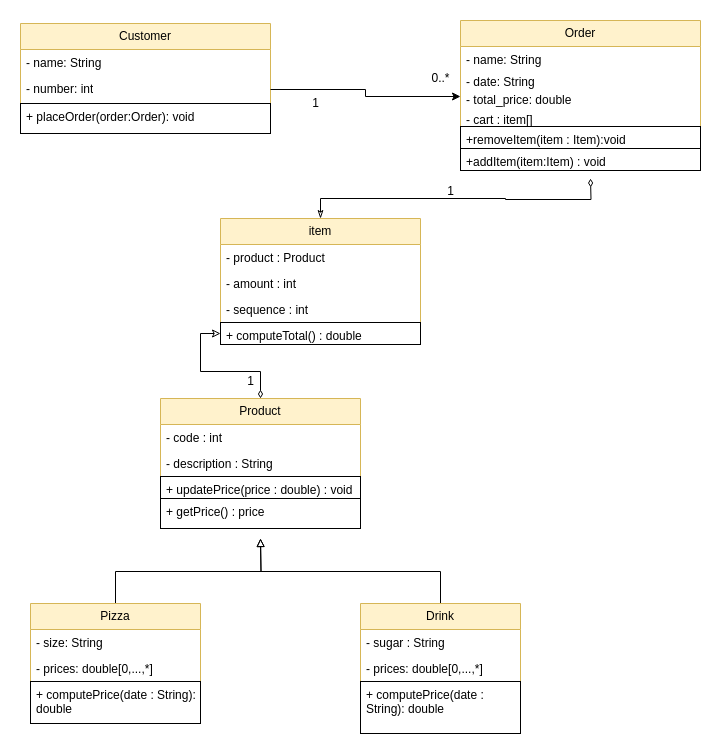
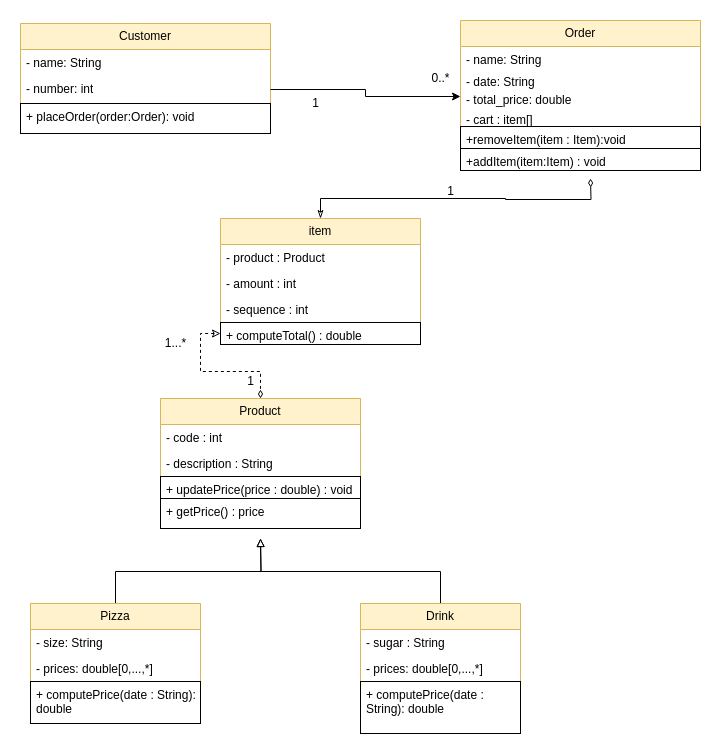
none -> (176, 344)
(216, 372) -> (216, 372)
